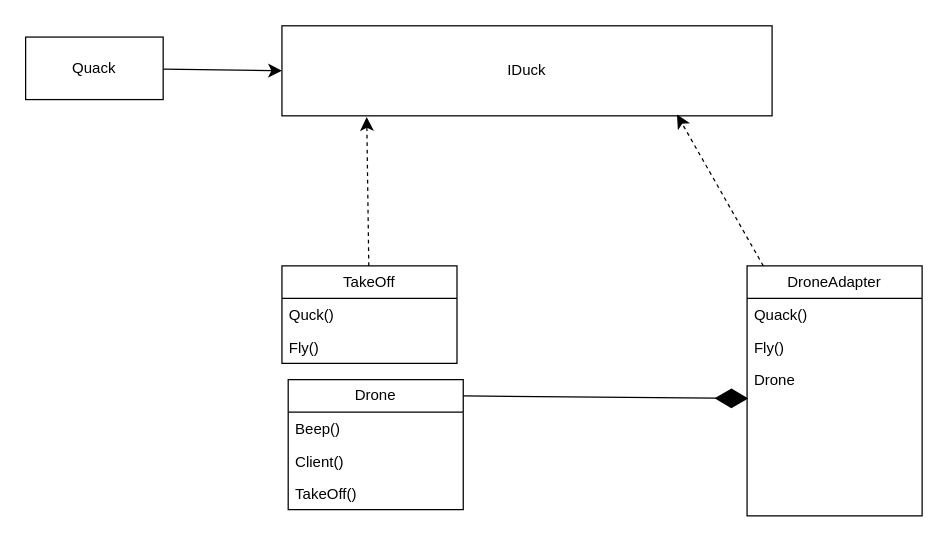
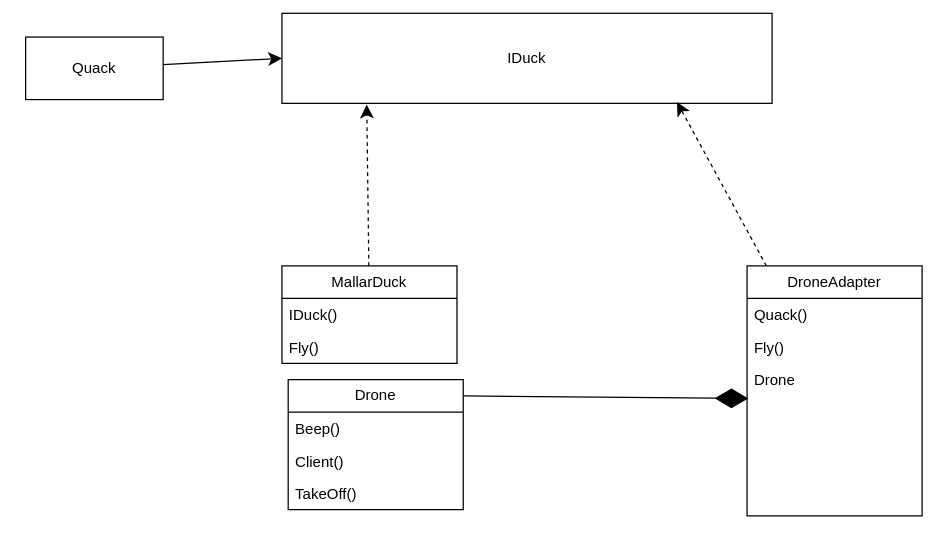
(527, 71) -> (527, 58)
(369, 282) -> (369, 282)
(315, 316) -> (319, 316)
